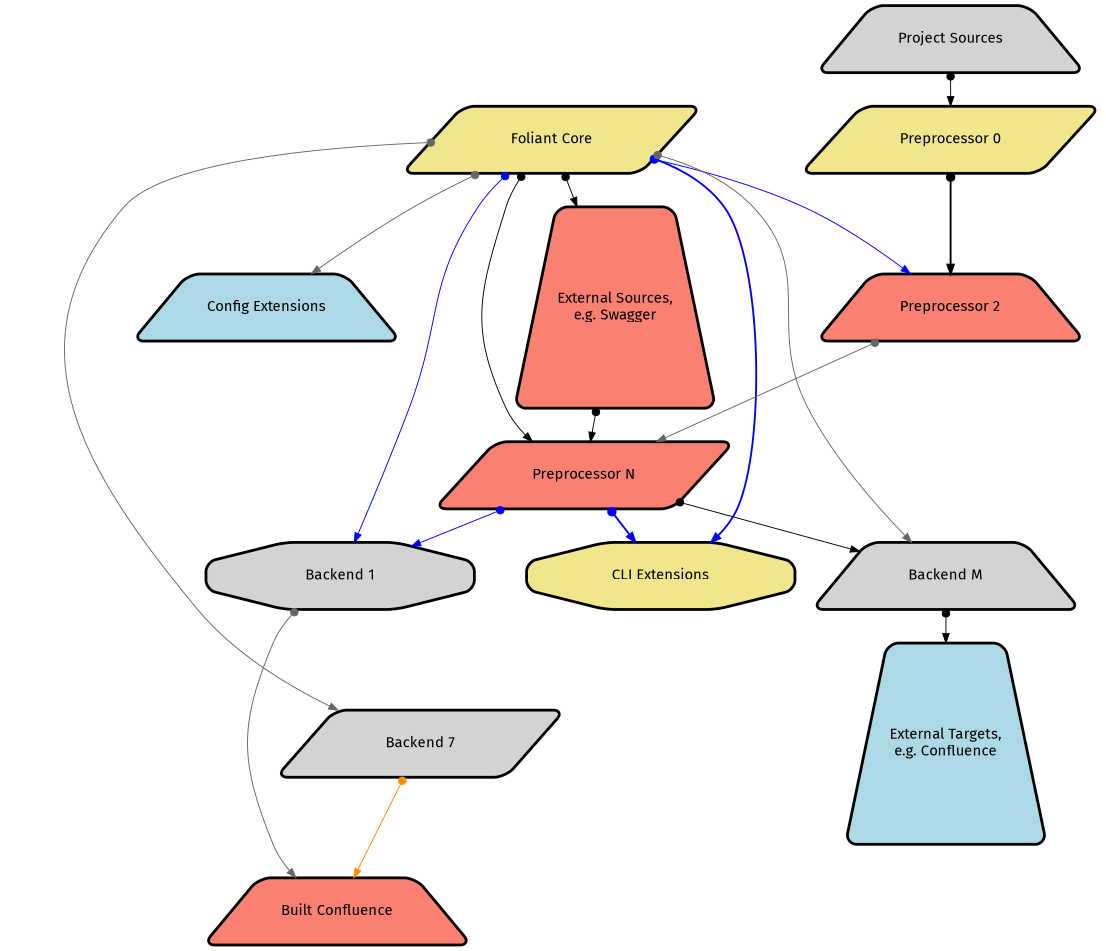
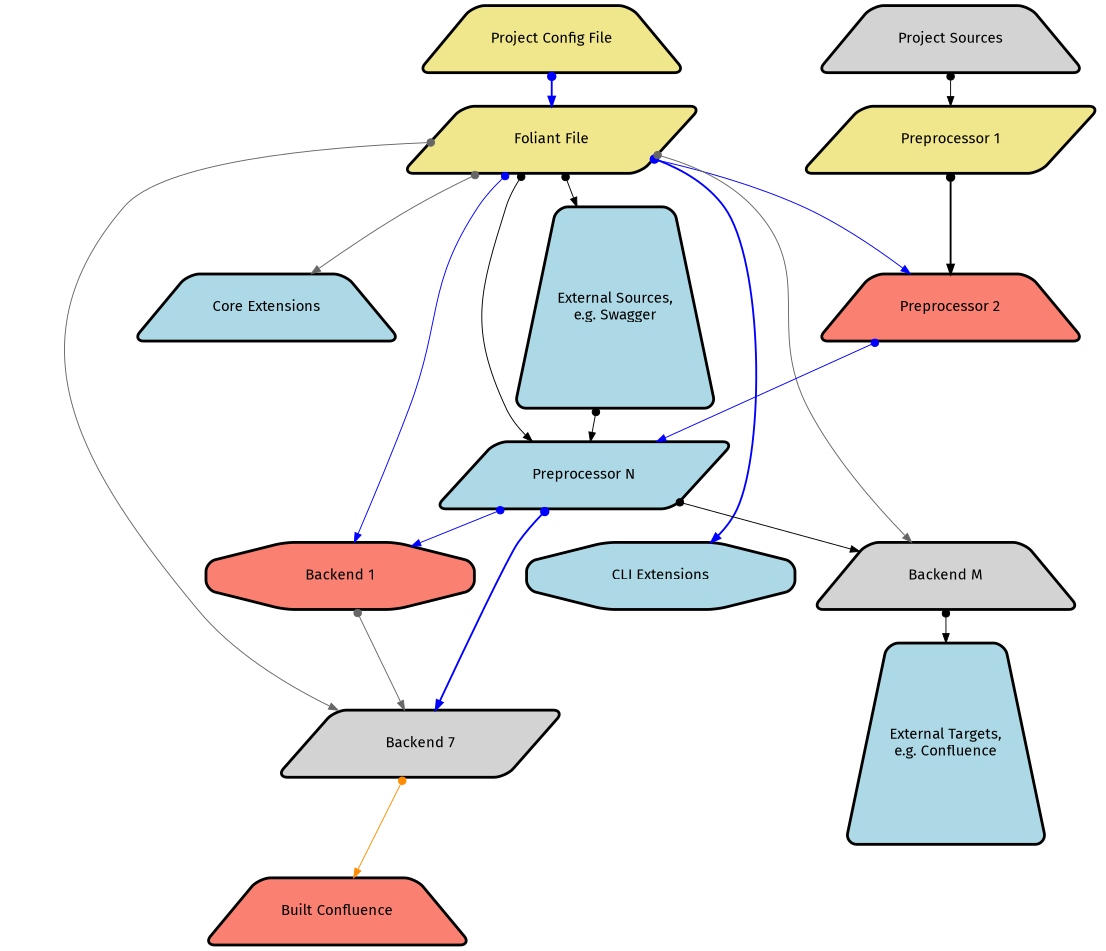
none -> (552, 39)
(552, 140) -> (552, 140)
(951, 140) -> (951, 140)
(267, 308) -> (267, 308)
(615, 308) -> (615, 308)
(768, 391) -> (768, 391)
(584, 475) -> (584, 475)
(622, 525) -> (486, 604)
(340, 576) -> (340, 576)
(661, 576) -> (661, 576)
(248, 742) -> (380, 659)
